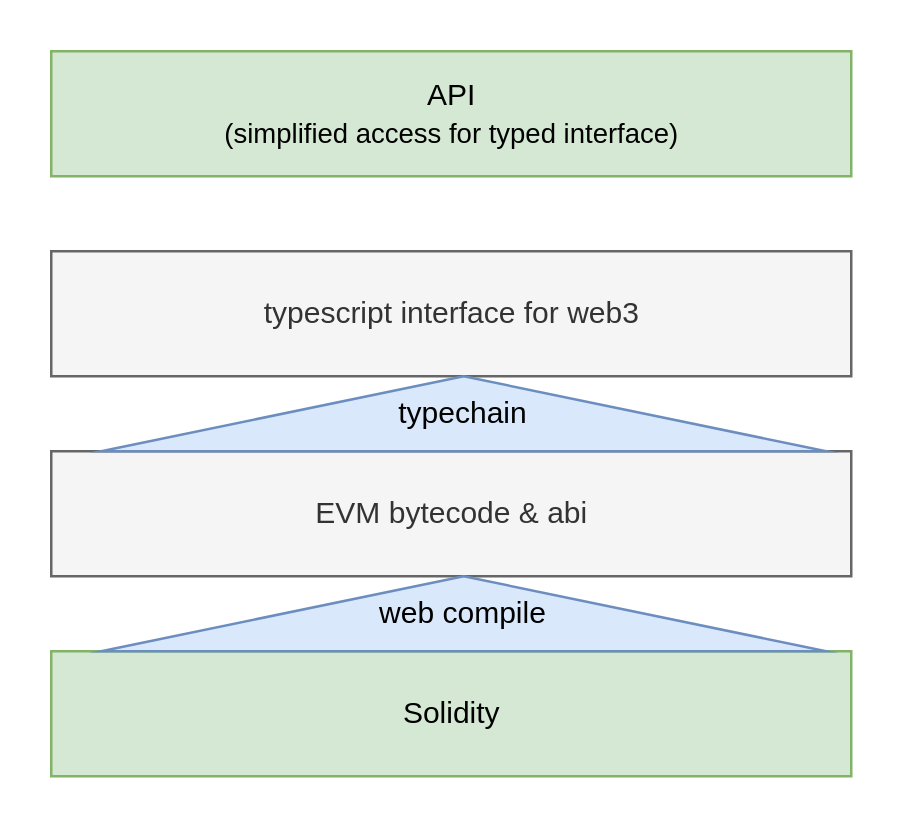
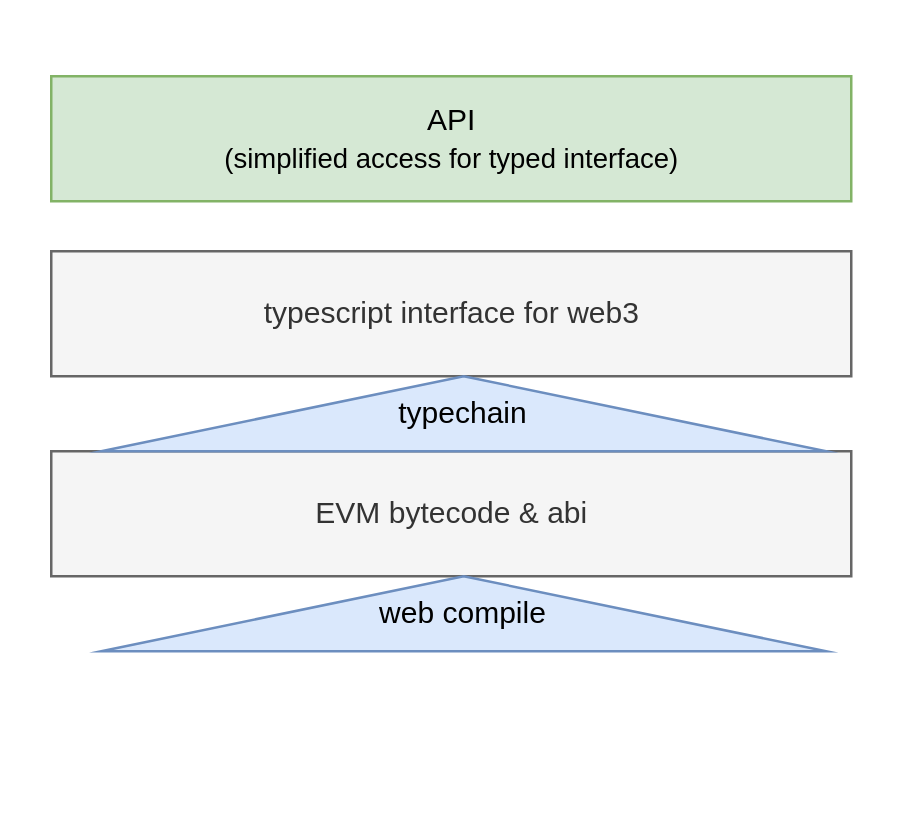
(451, 114) -> (451, 139)
(451, 714) -> none
